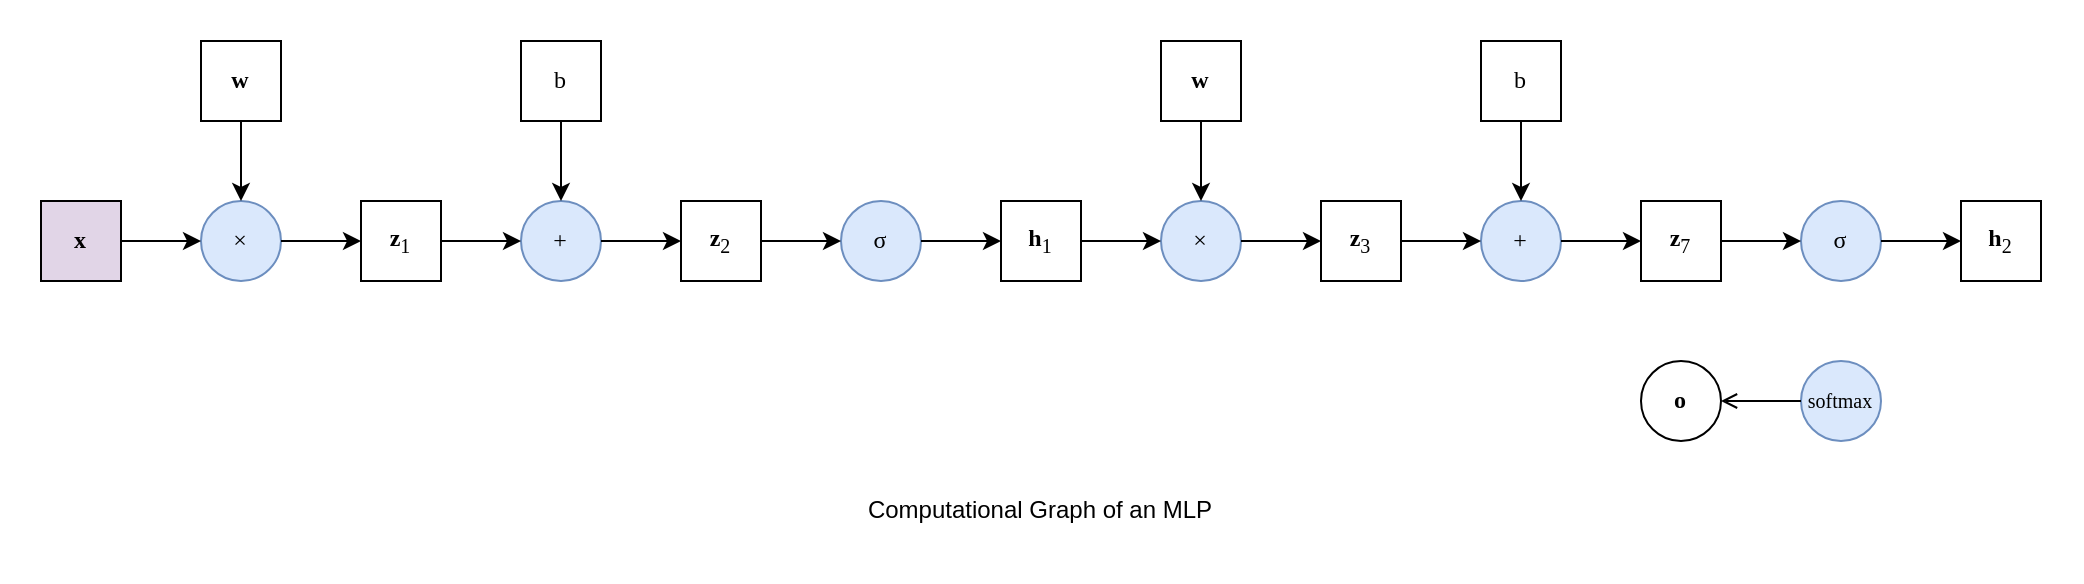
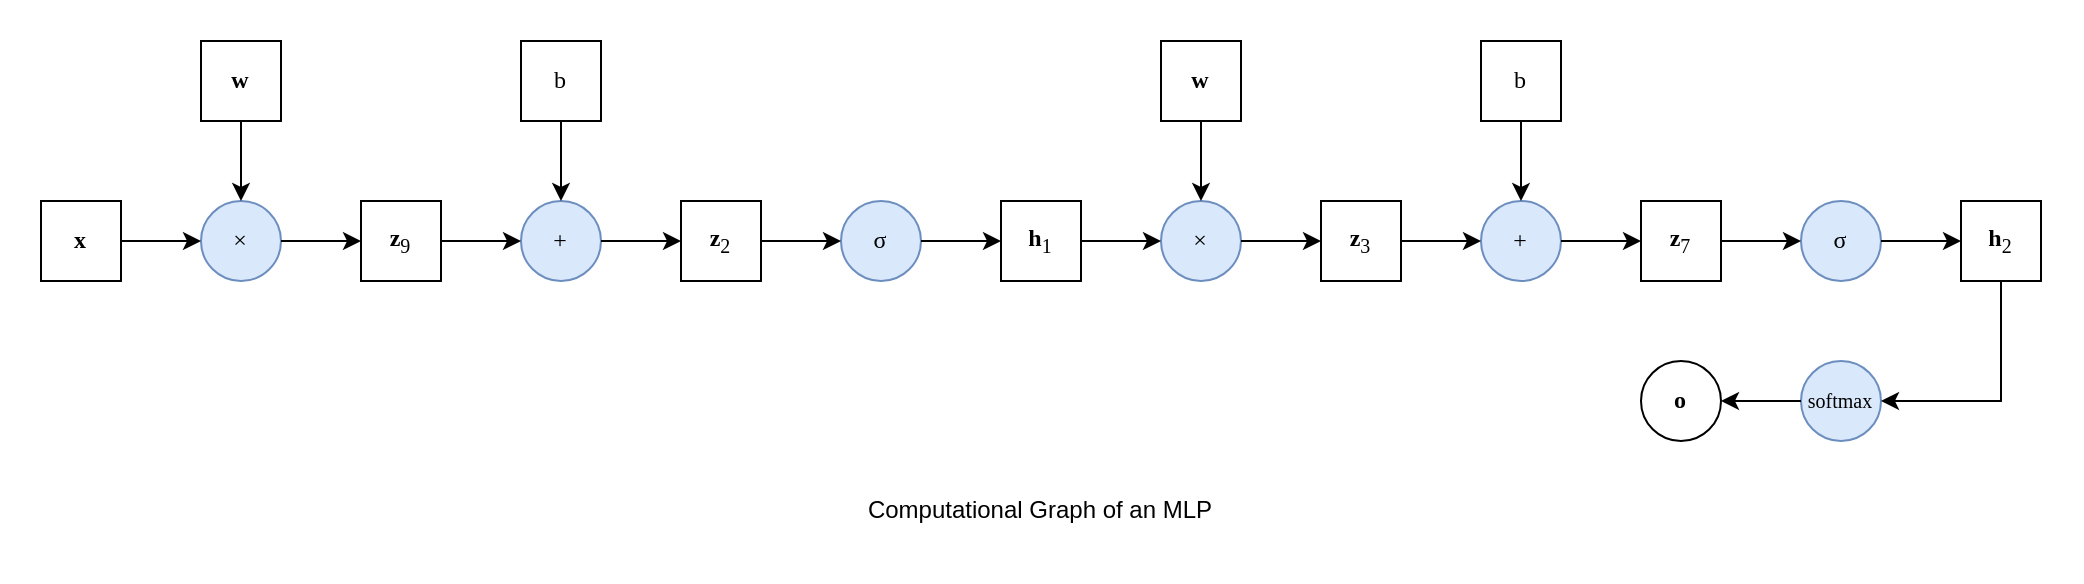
(81, 241) -> (81, 241)
(401, 241) -> (401, 241)
none -> (2001, 394)
(1733, 401) -> (1736, 401)
